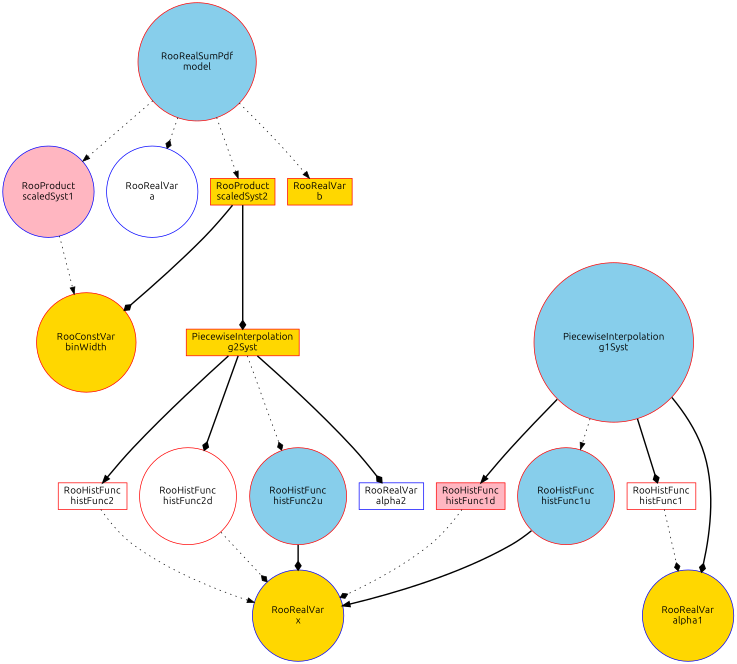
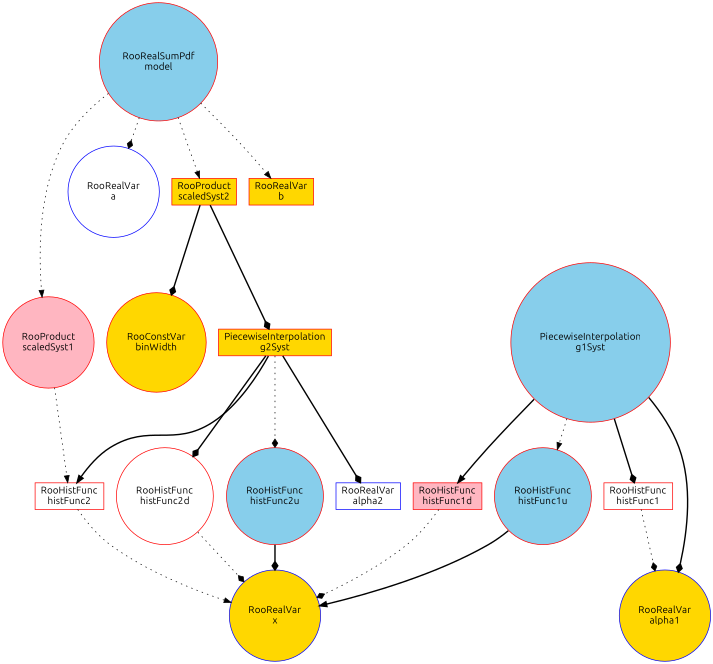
(48, 192) -> (48, 342)
(66, 262) -> (61, 432)
